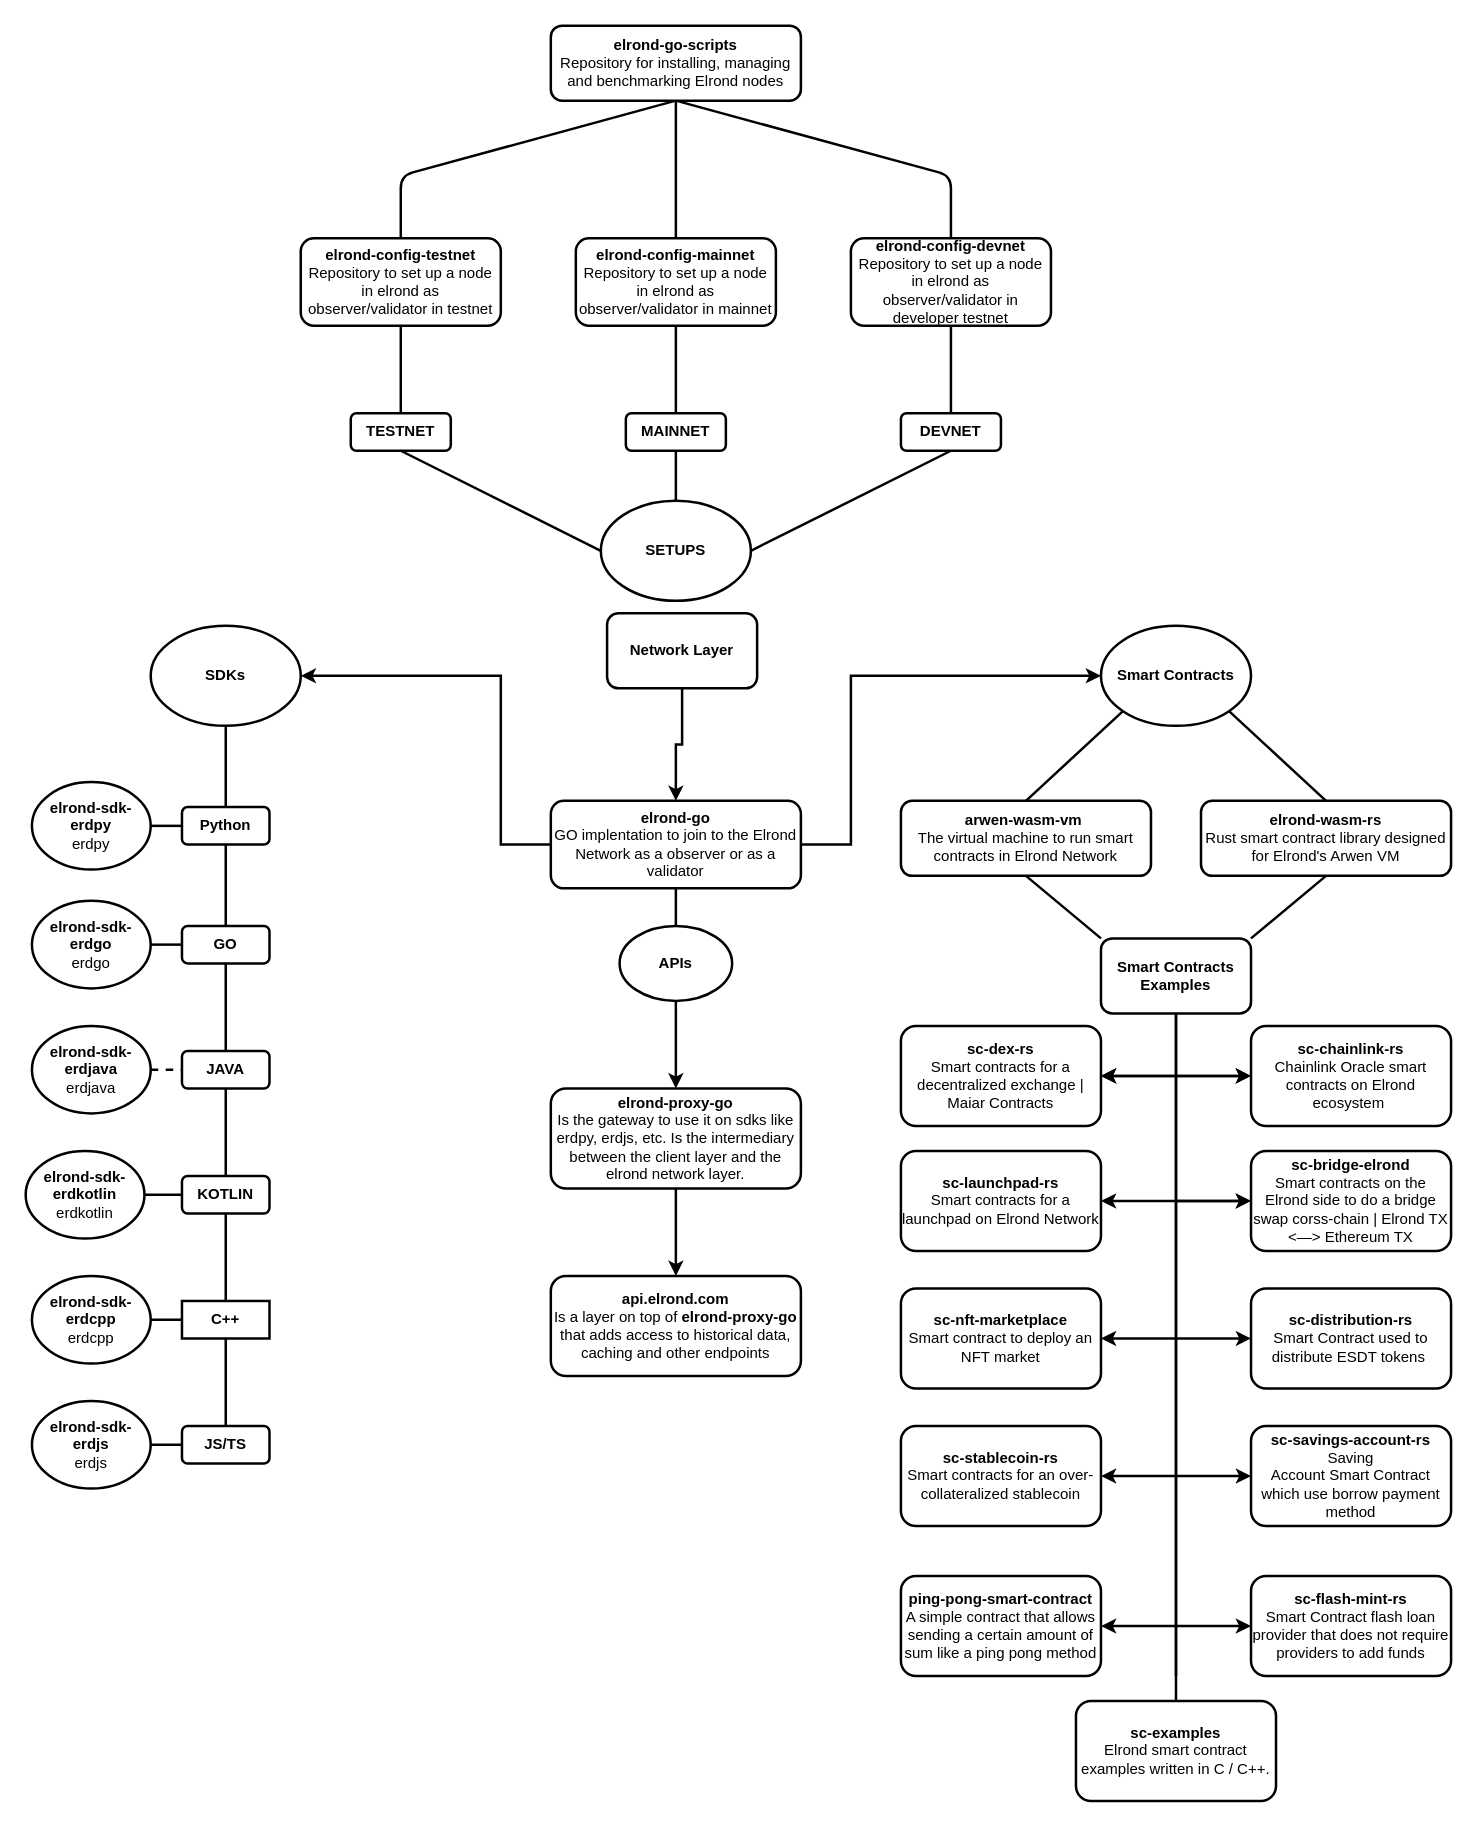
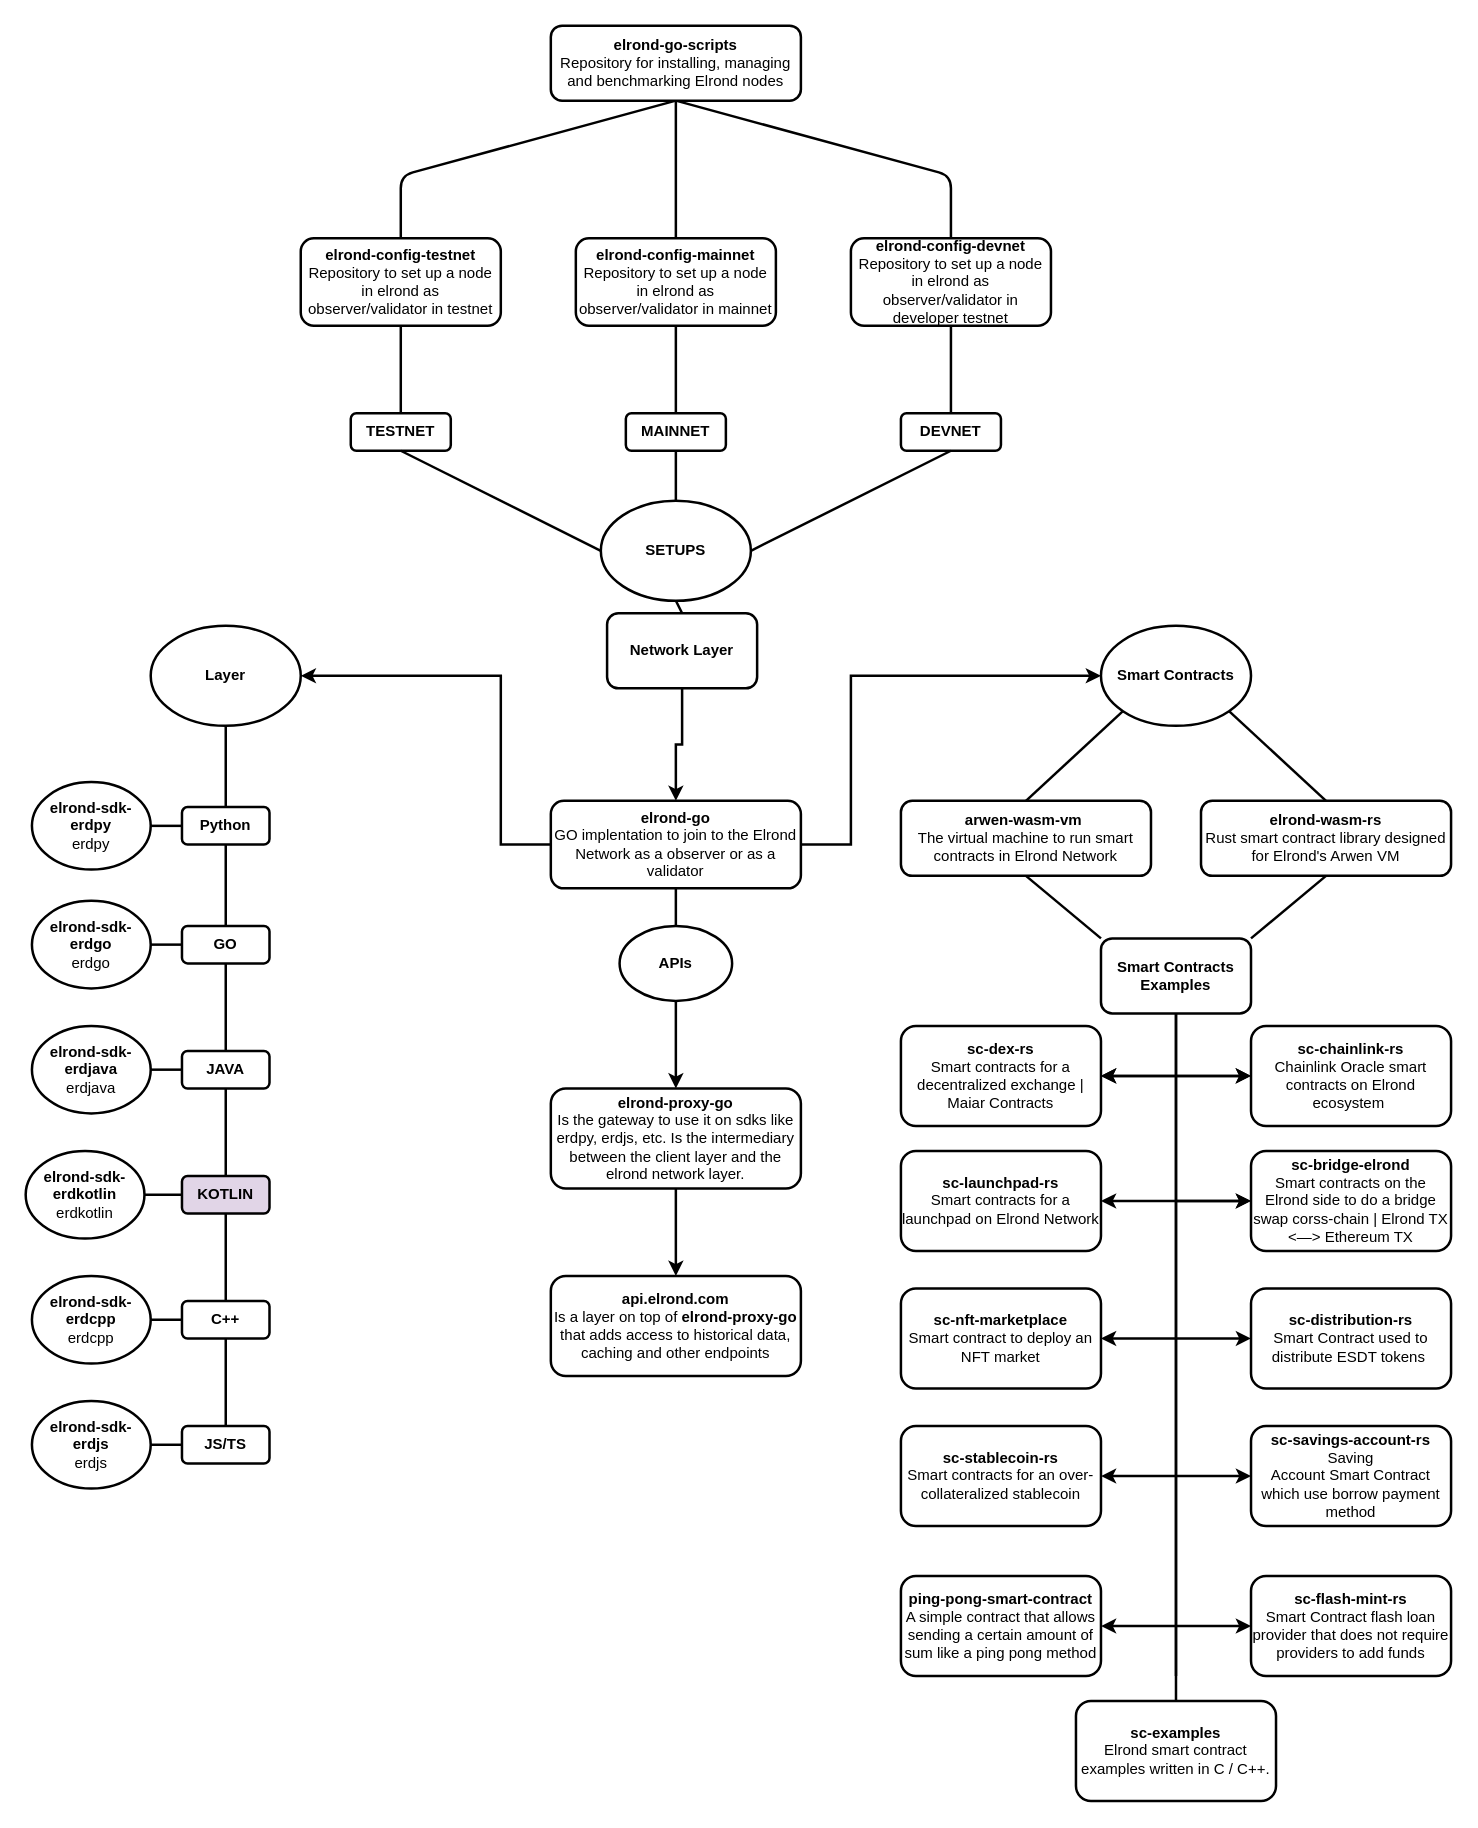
none -> (679, 607)
(226, 676) -> (226, 676)
(167, 1069) -> (167, 1069)
(226, 1194) -> (226, 1194)
(226, 1319) -> (226, 1319)
